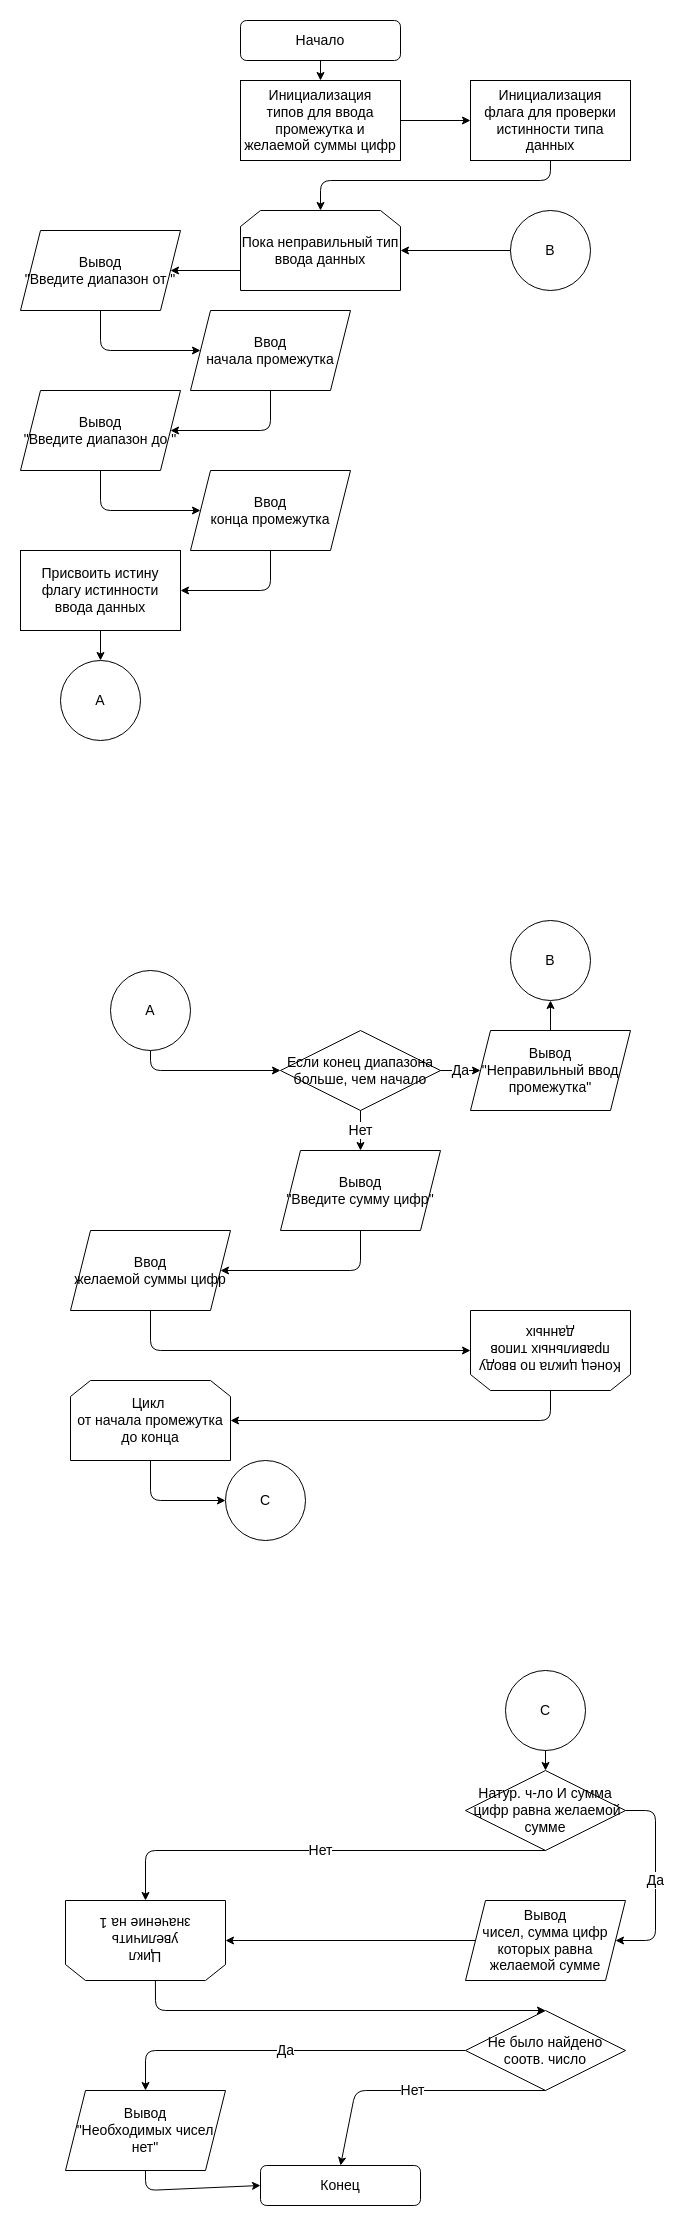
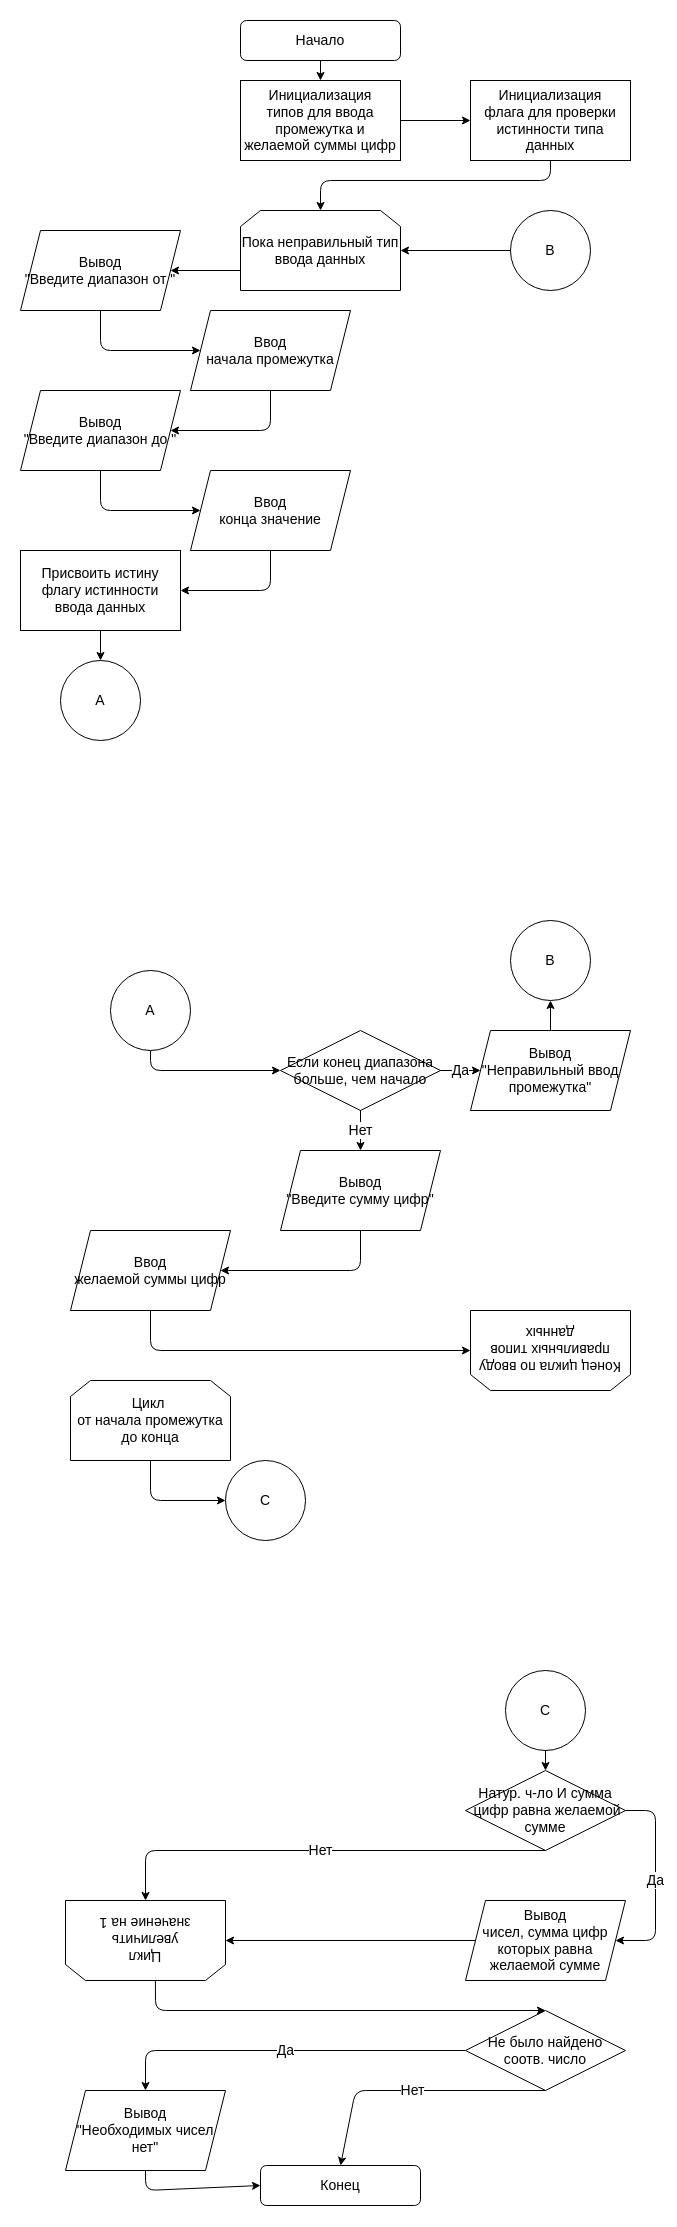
(271, 511) -> (271, 511)
(404, 1421) -> none
